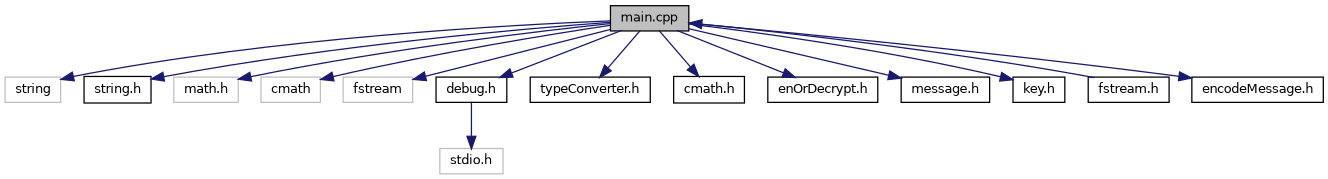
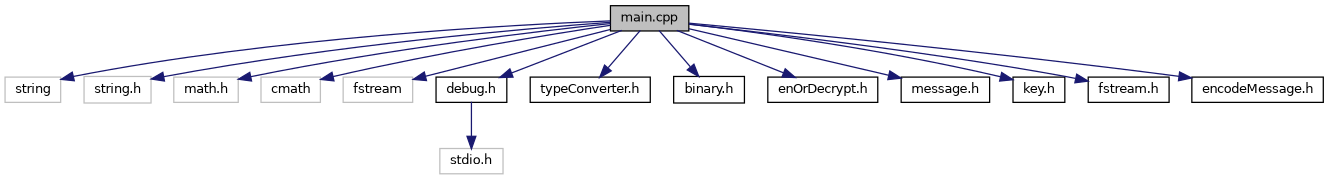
(899, 47) -> (950, 58)
(118, 90) -> (118, 90)
(709, 90) -> (709, 90)
